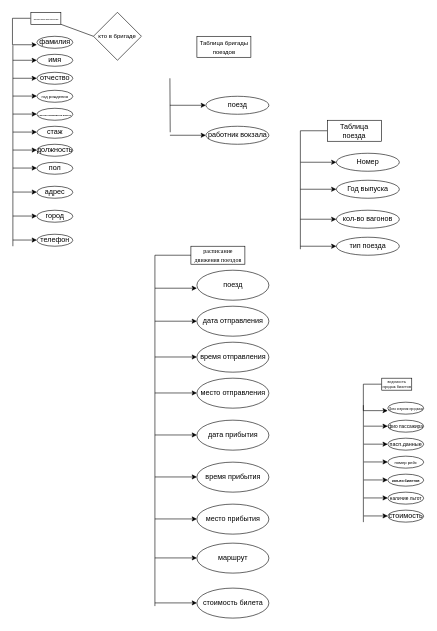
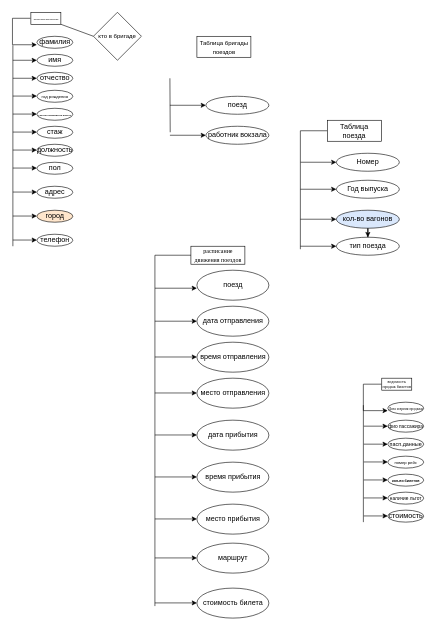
(55, 216) -> (55, 216)
(368, 219) -> (368, 219)
none -> (368, 235)
